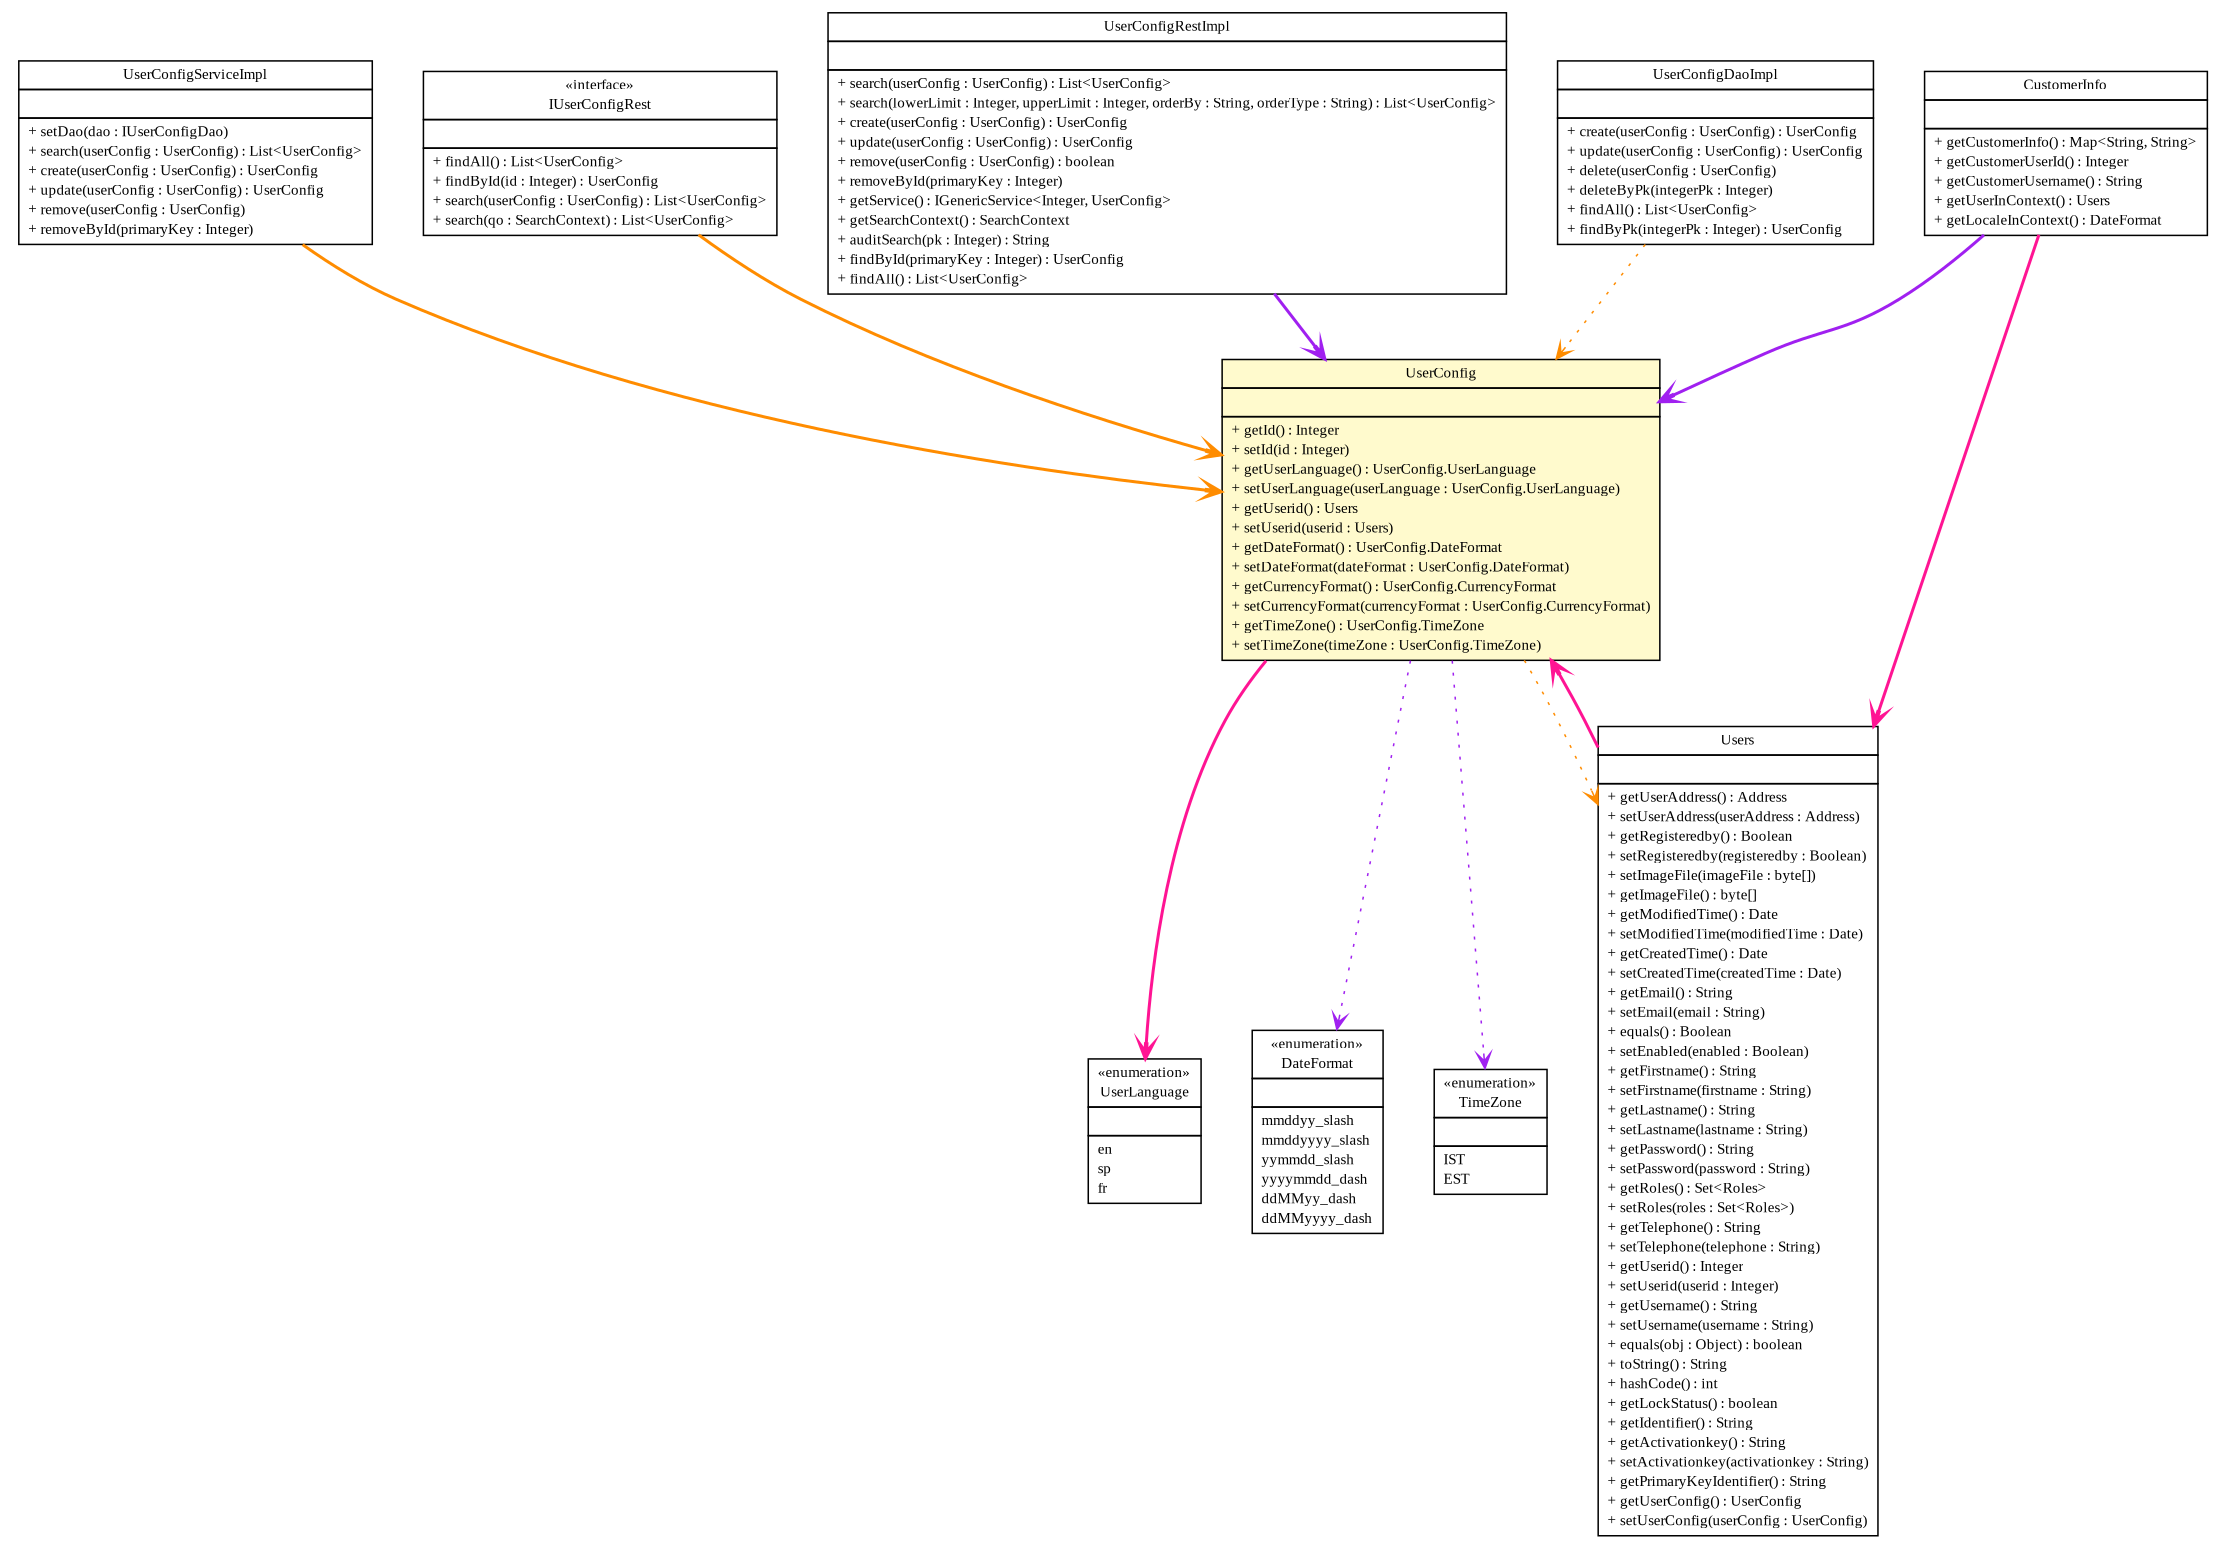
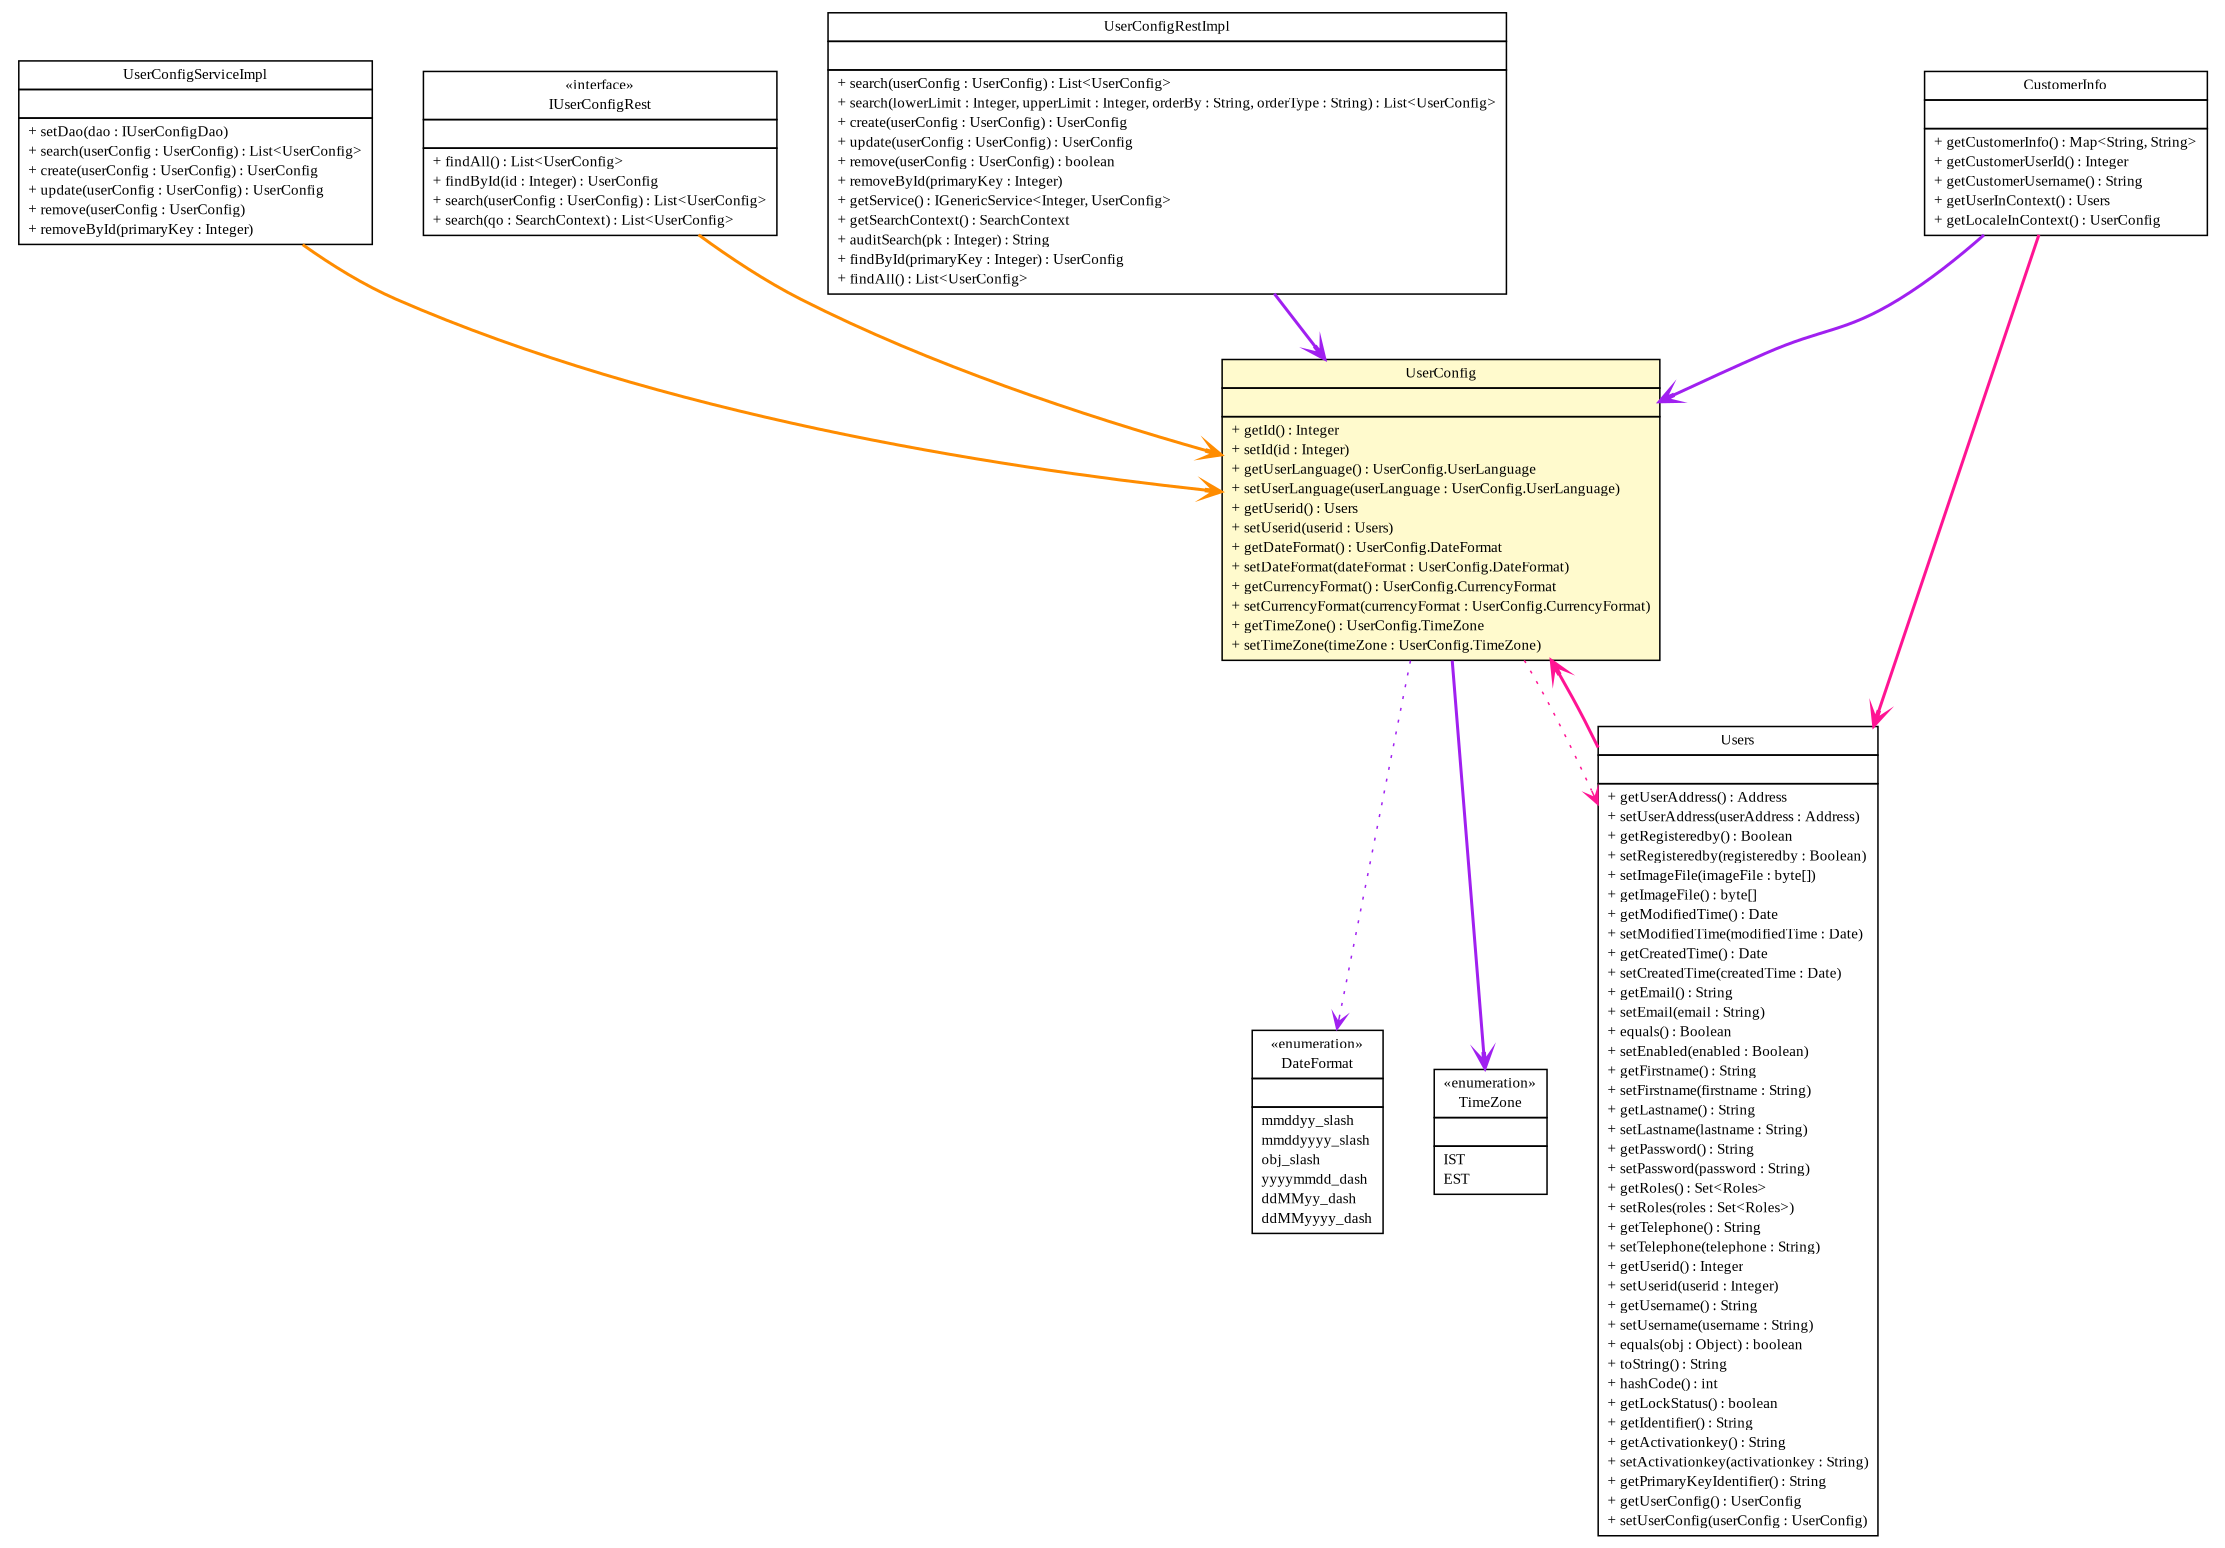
(1716, 153) -> none
(2049, 220) -> (2048, 220)
(1560, 725) -> (1560, 725)
(1468, 857) -> (1468, 857)
(1144, 1131) -> none
(1309, 1160) -> (1291, 1160)
